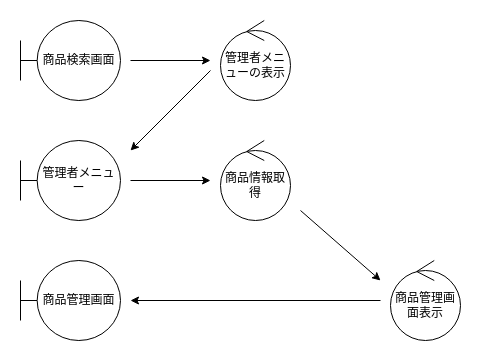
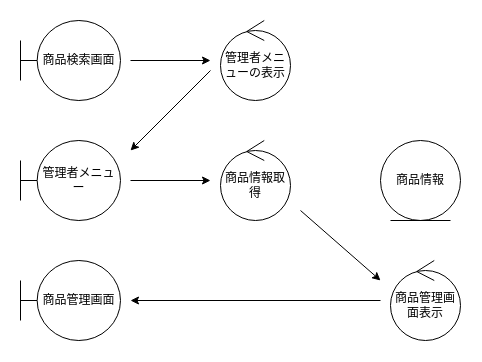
none -> (421, 181)
